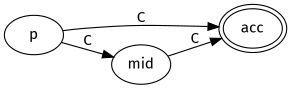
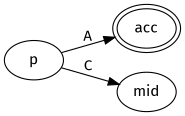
(141, 18) -> (88, 37)
(189, 49) -> none
